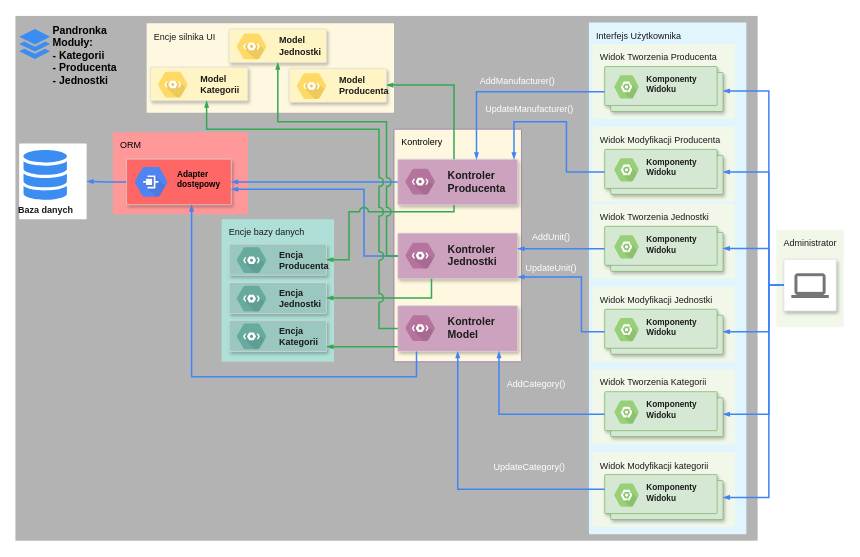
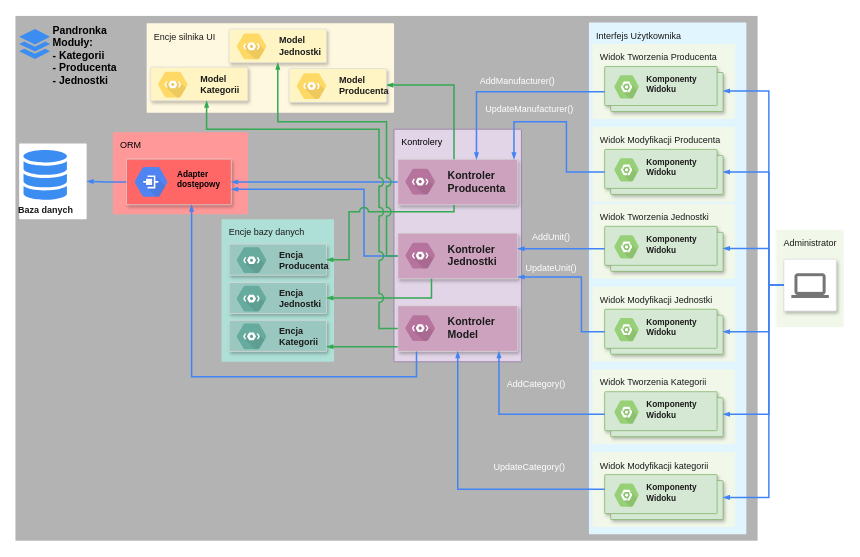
(426, 143) -> (426, 143)
